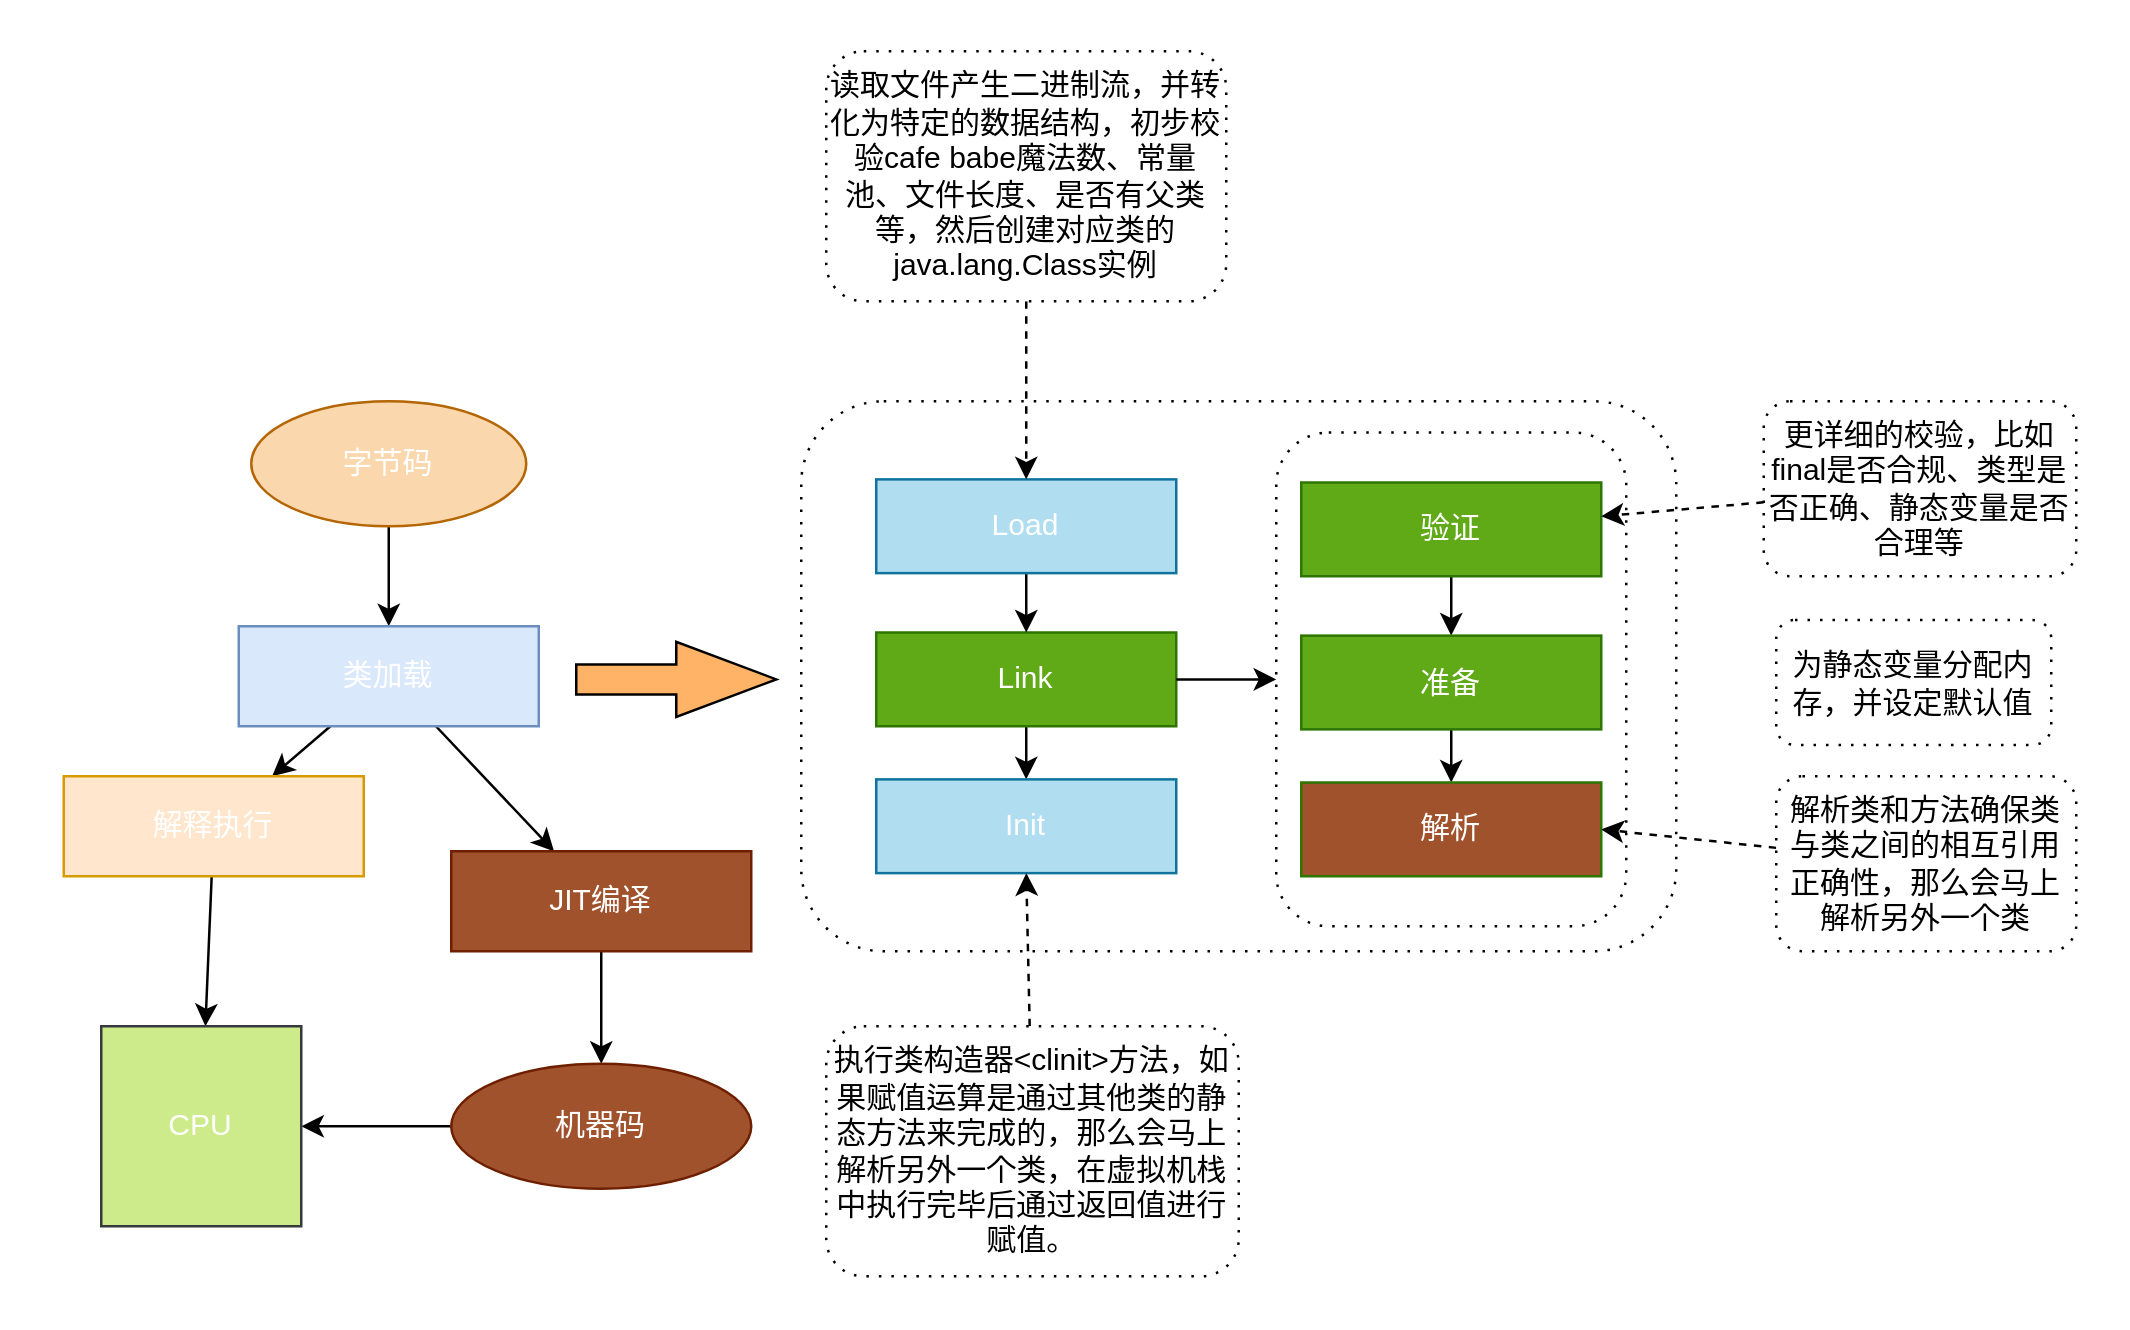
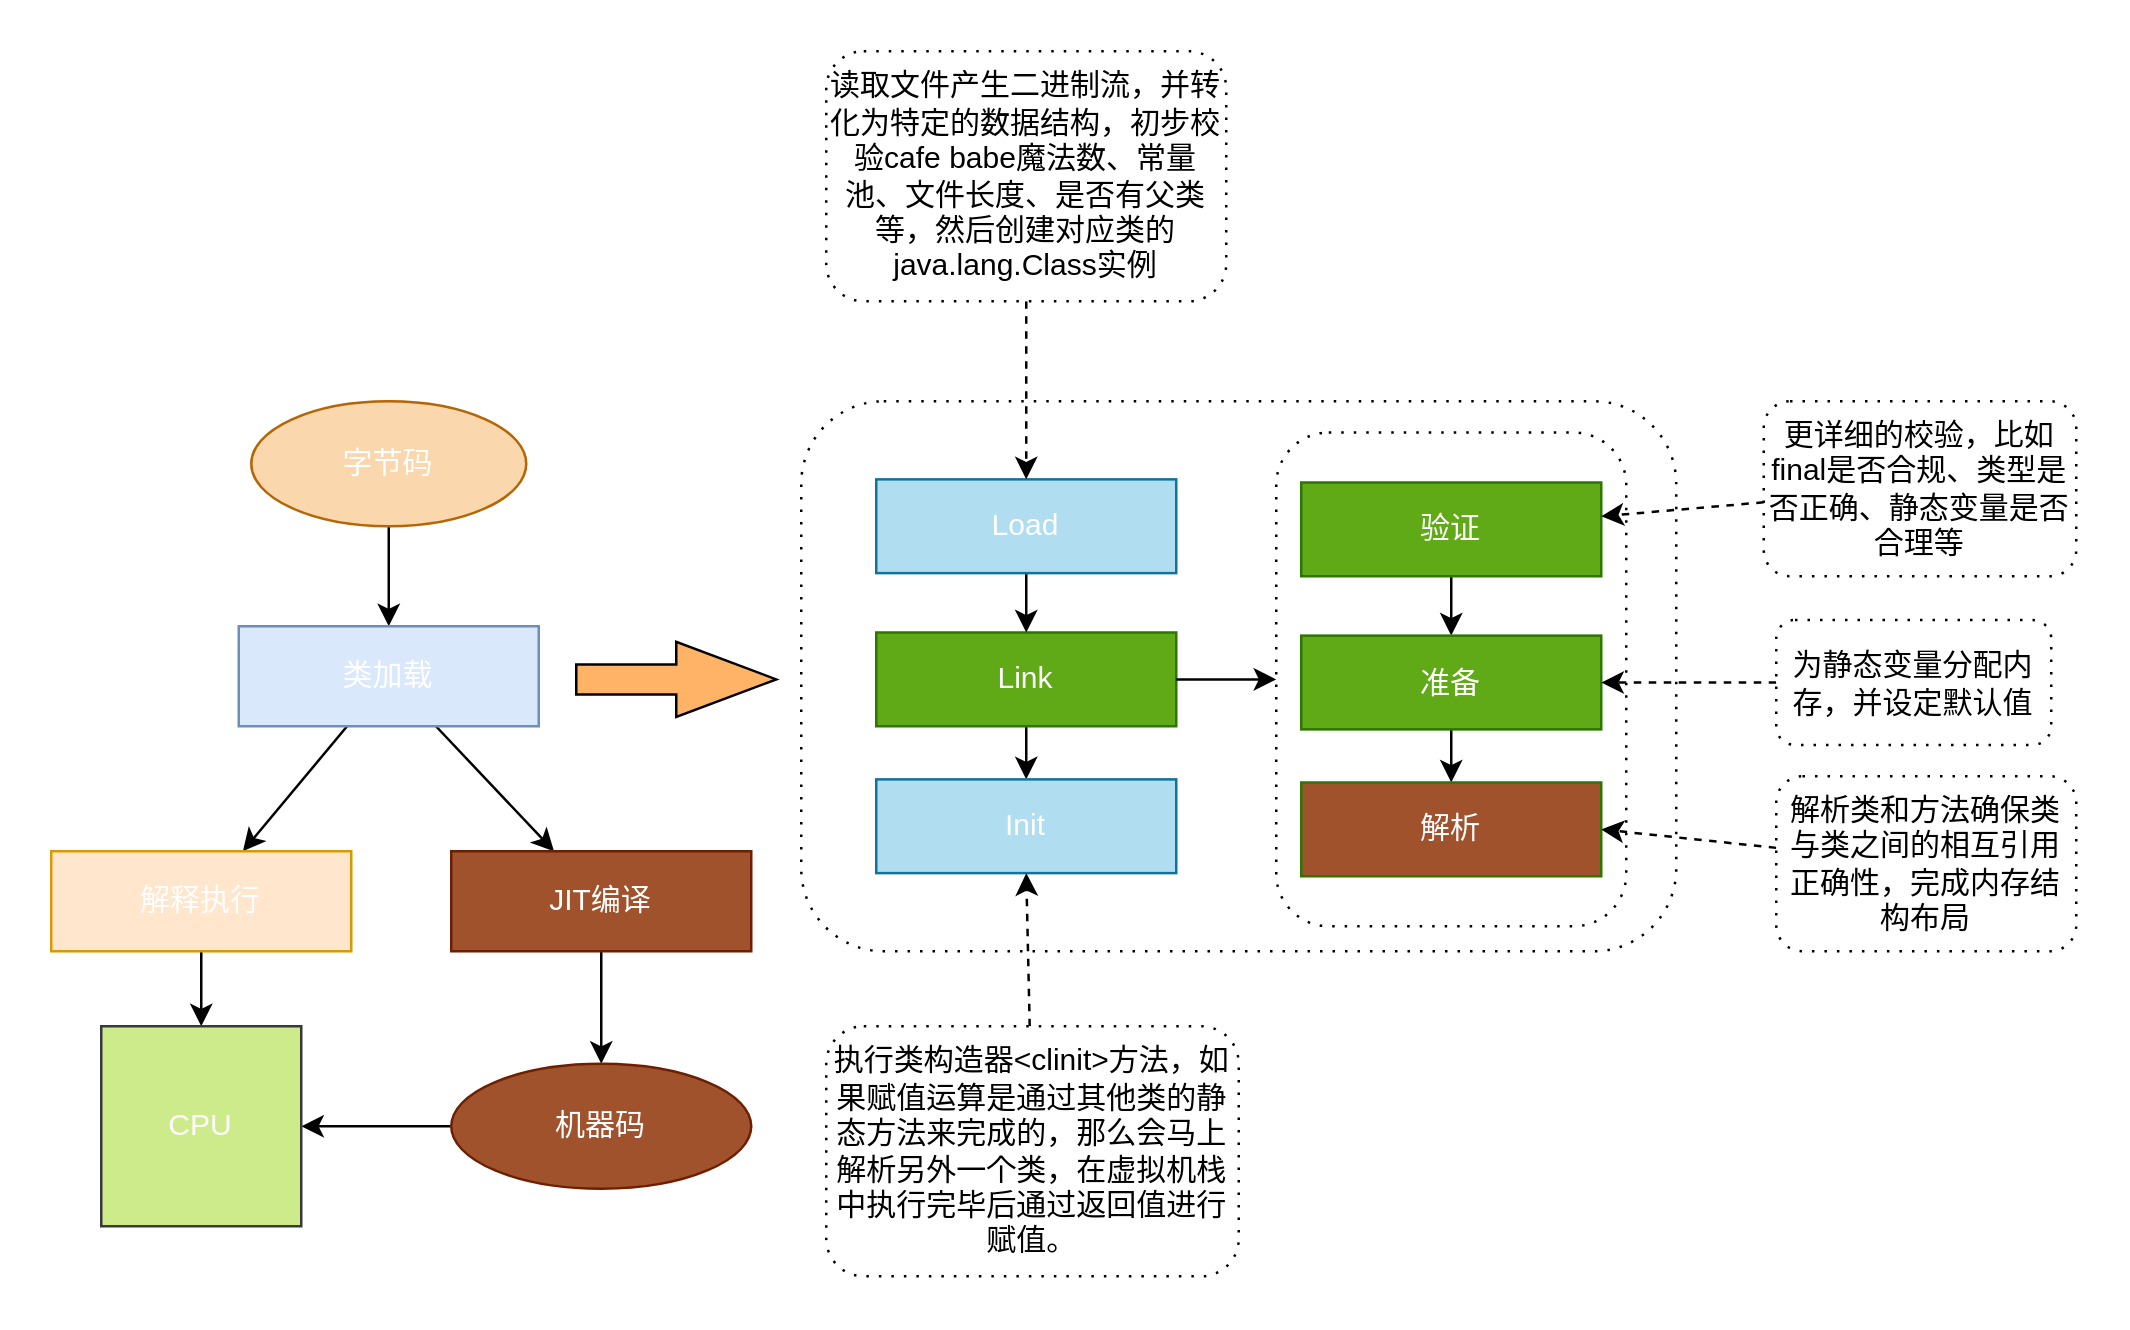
none -> (1697, 683)
(214, 826) -> (201, 901)
(1926, 864) -> (1926, 864)
